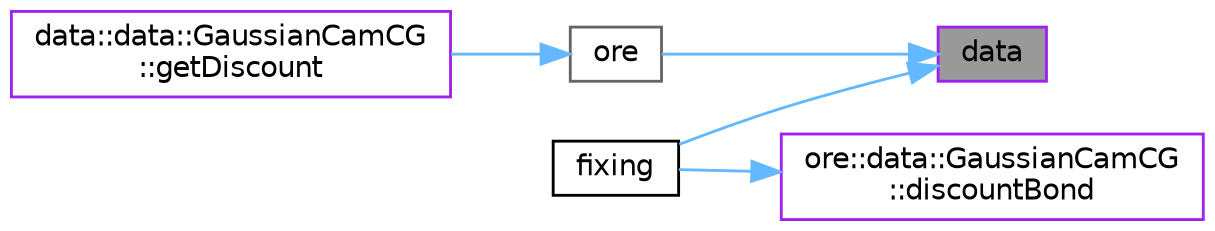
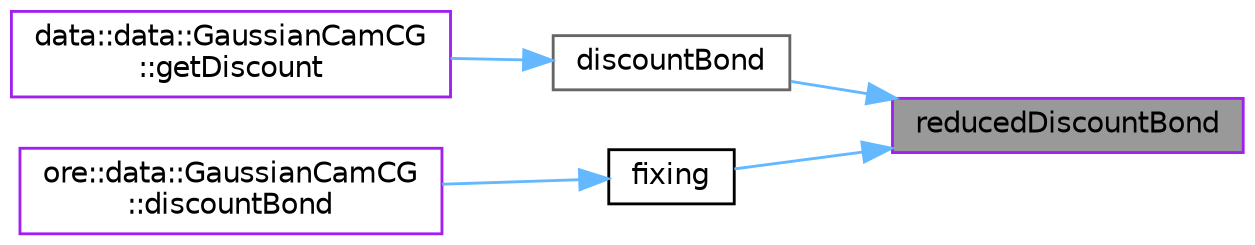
(616, 54) -> (672, 63)
(992, 54) -> (1068, 125)
(715, 170) -> (511, 182)
